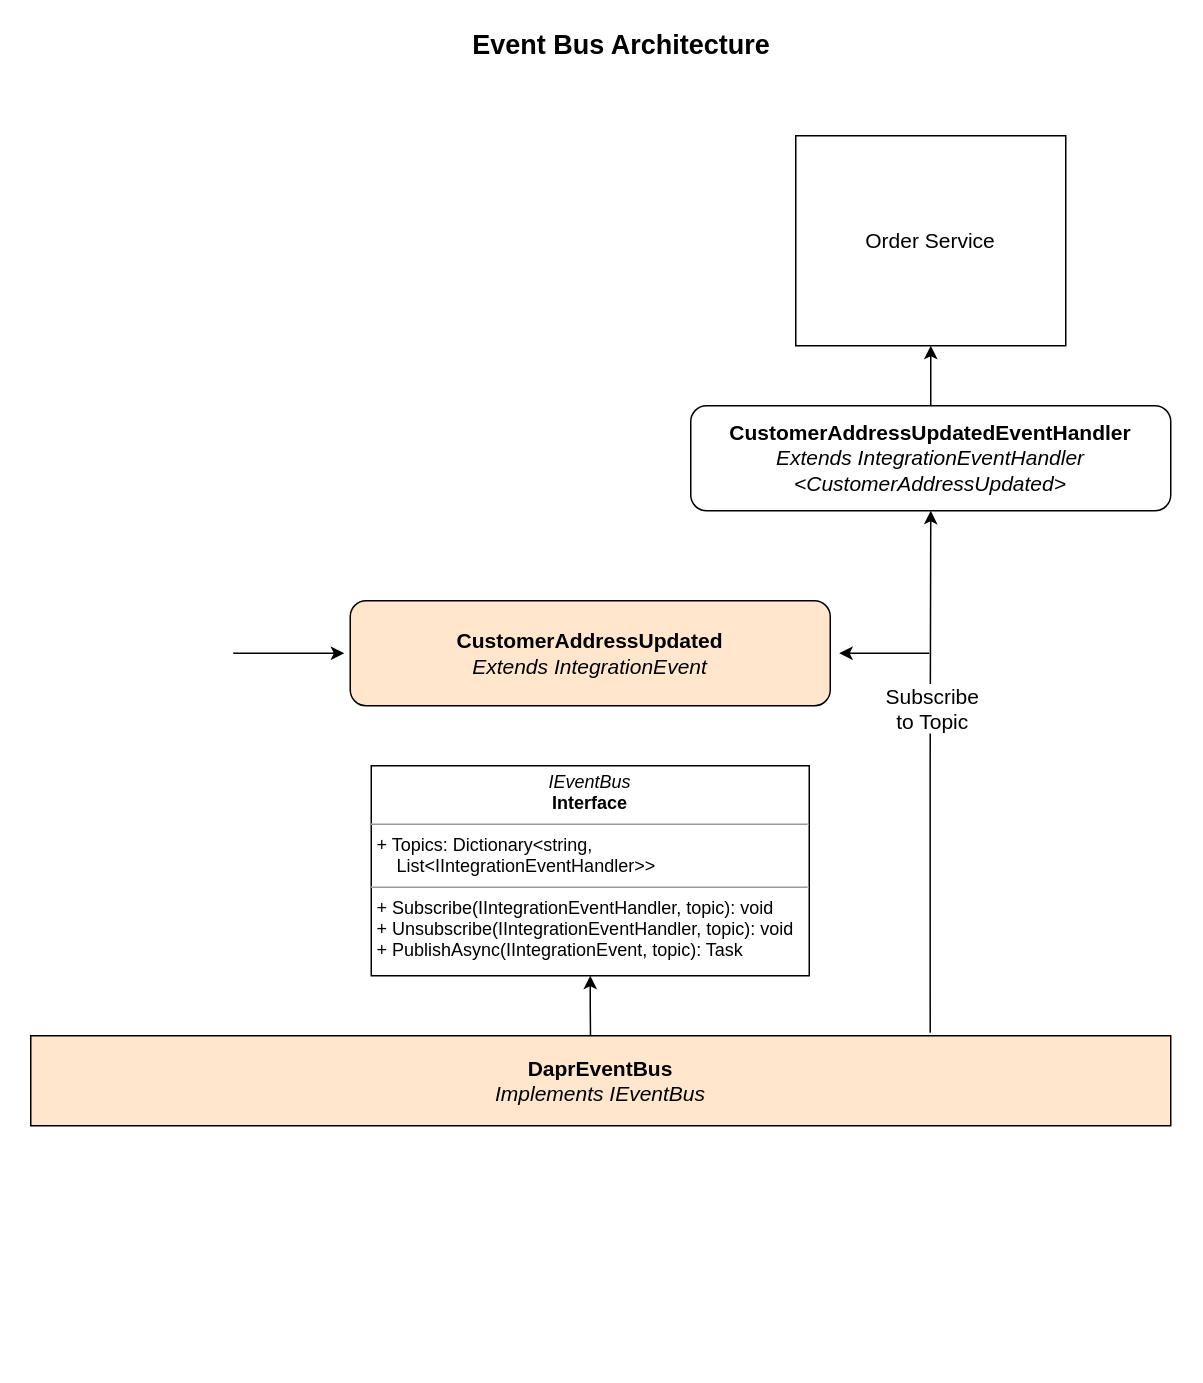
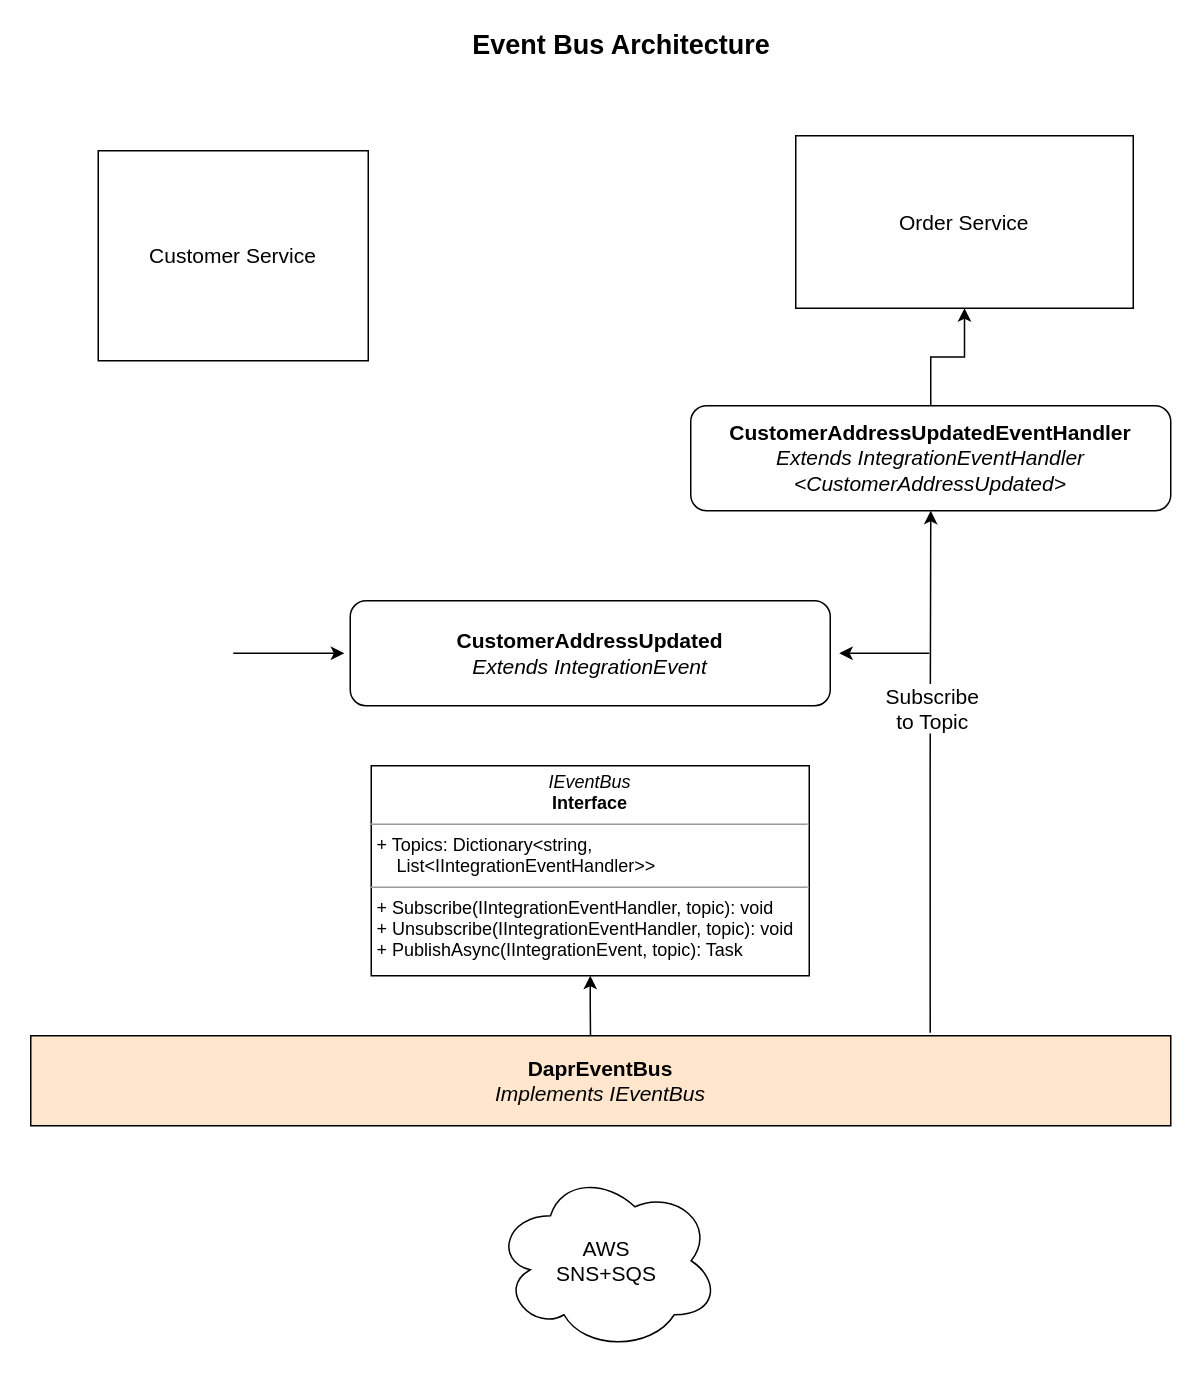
(931, 241) -> (965, 222)
none -> (233, 256)
(590, 653) -> (590, 653)
none -> (607, 1261)
